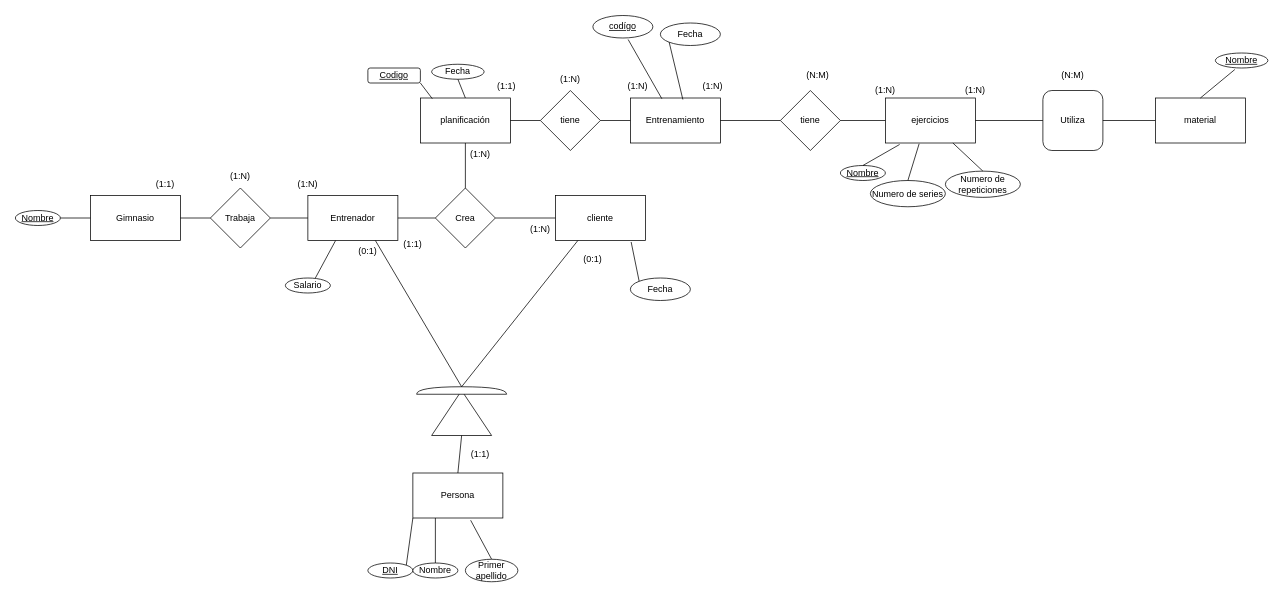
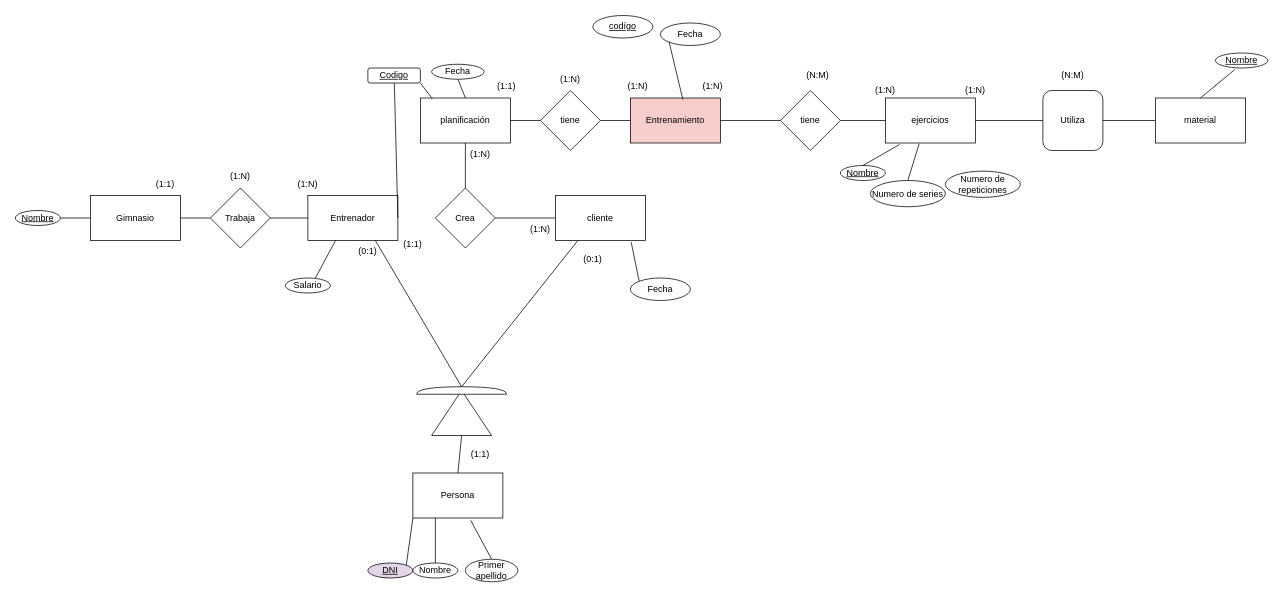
(645, 69) -> none
(675, 120) -> (675, 120)
(968, 157) -> none
(416, 218) -> (396, 140)
(390, 570) -> (390, 570)
